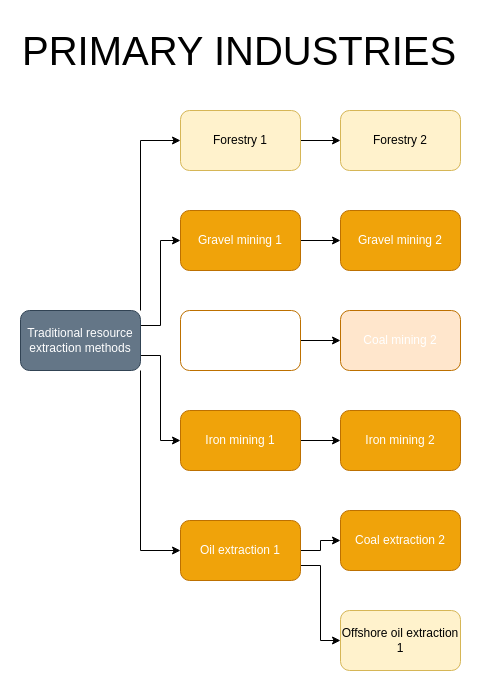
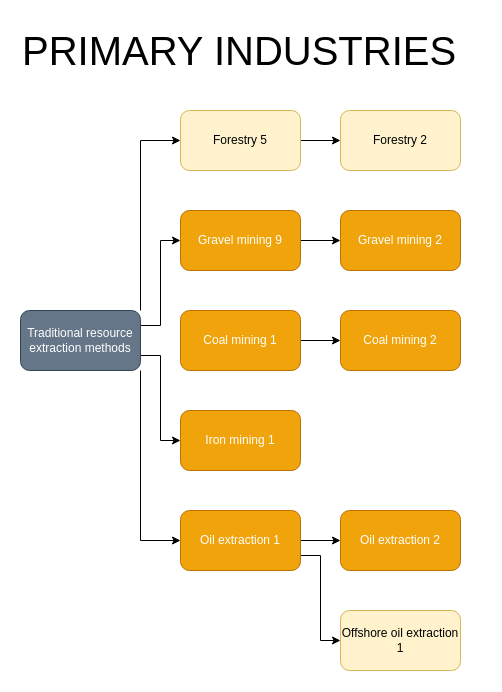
(241, 141) -> (241, 141)
(241, 241) -> (241, 241)
(241, 341) -> (241, 341)
(401, 341) -> (401, 341)
(317, 441) -> none
(401, 441) -> none
(401, 541) -> (401, 541)
(241, 551) -> (241, 541)
